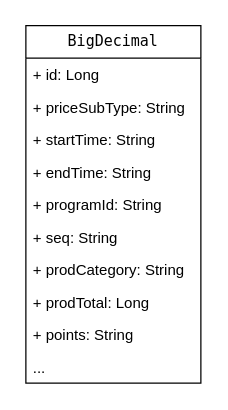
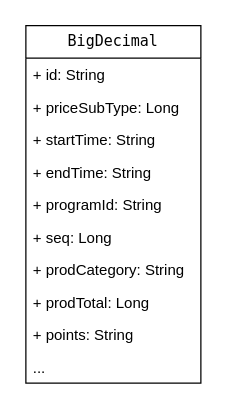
(67, 76) -> (74, 76)
(114, 117) -> (109, 108)
(82, 238) -> (75, 238)
